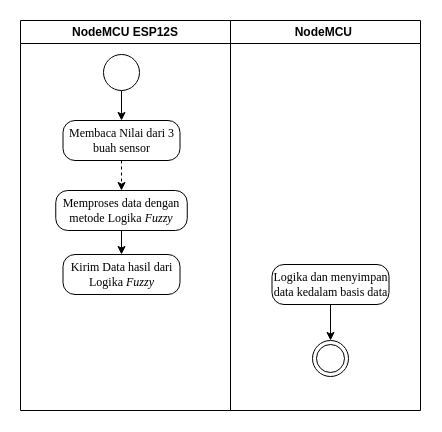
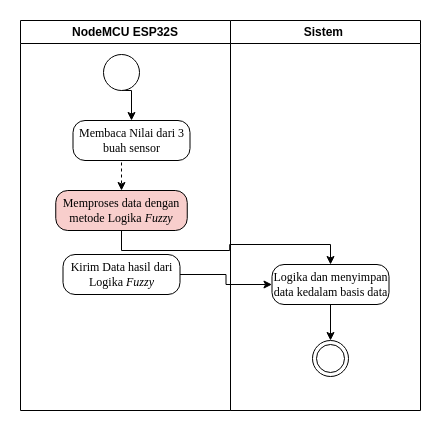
(126, 33) -> (126, 33)
(326, 33) -> (326, 33)
(122, 141) -> (132, 141)
(122, 211) -> (122, 211)
(122, 251) -> (171, 251)
none -> (226, 276)
